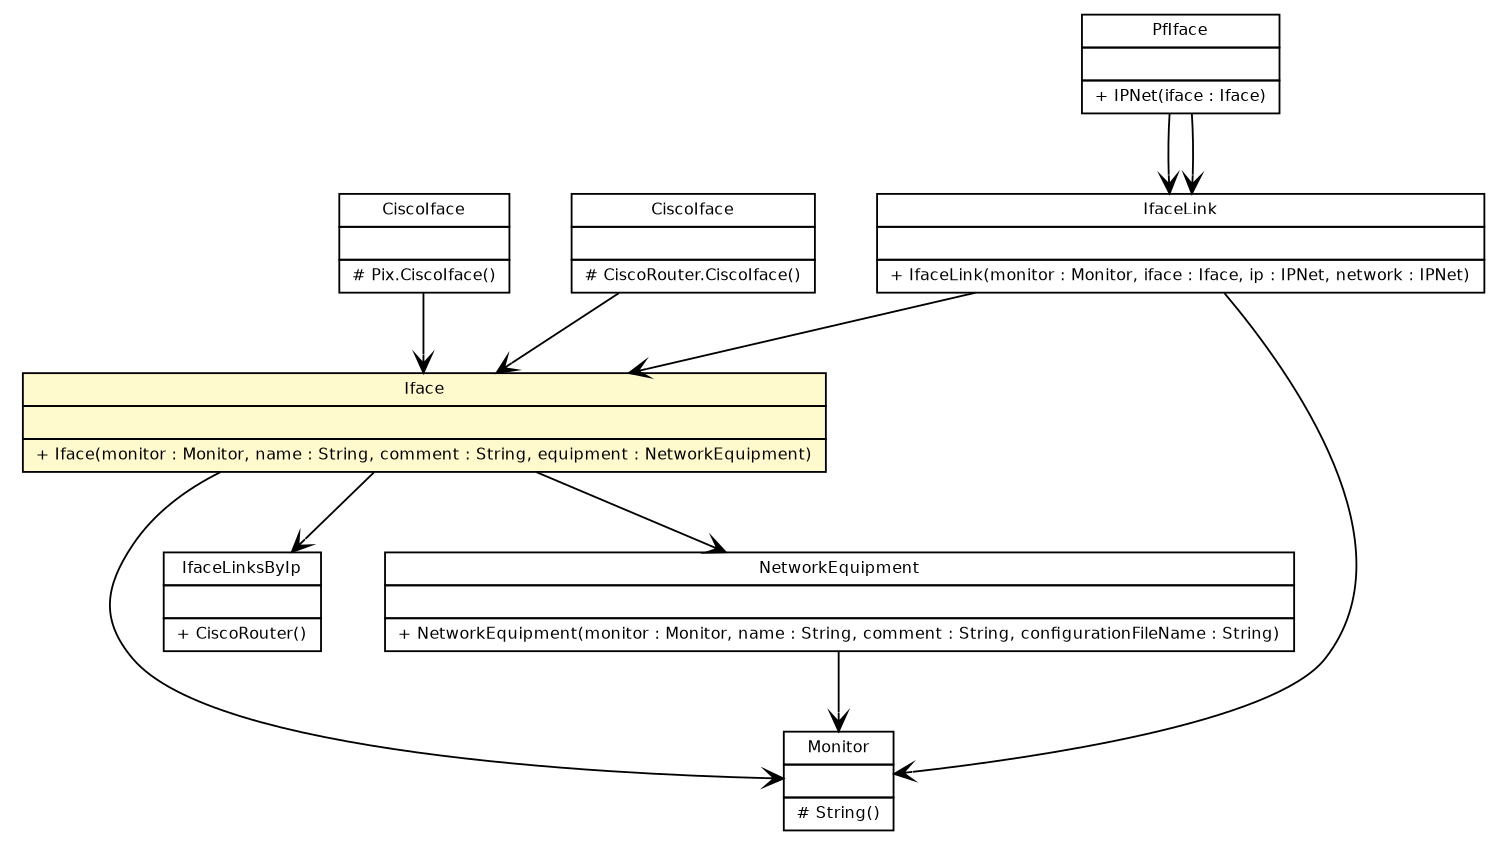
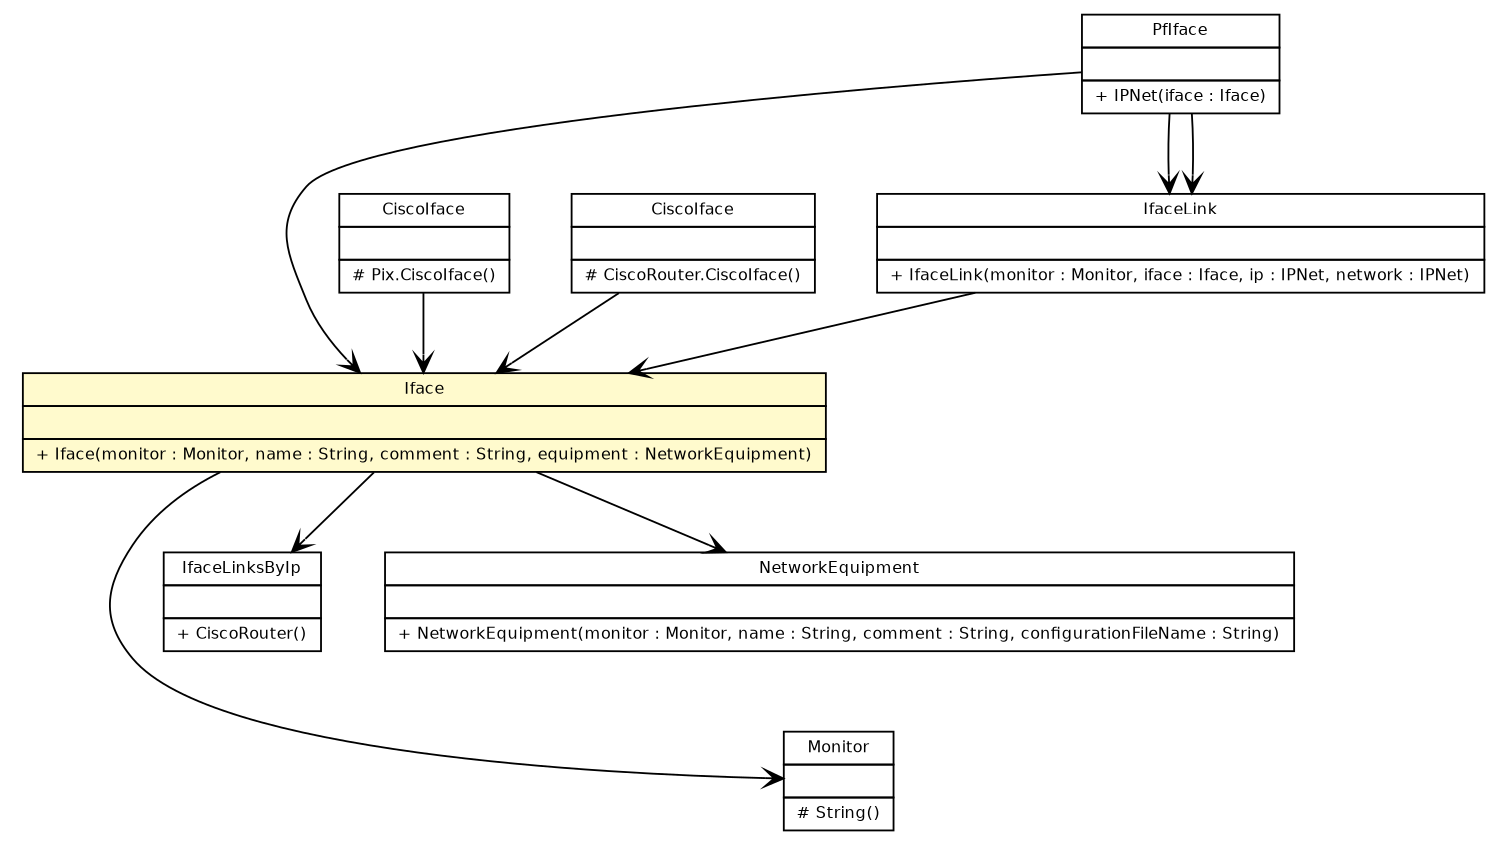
none -> (593, 119)
(1315, 667) -> none
(839, 682) -> none
